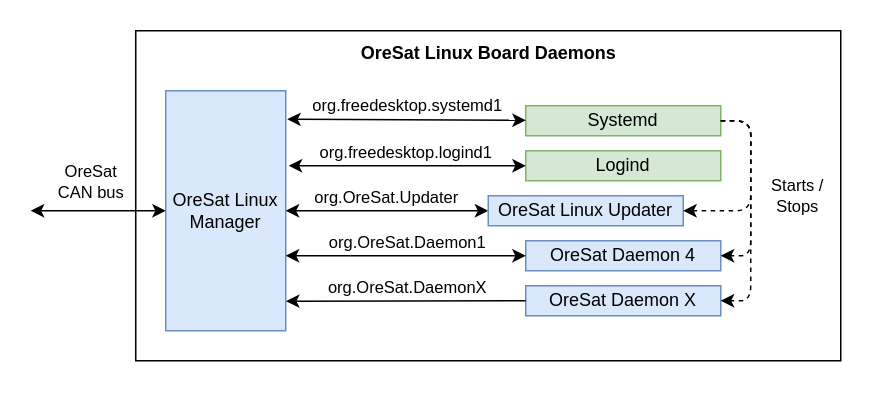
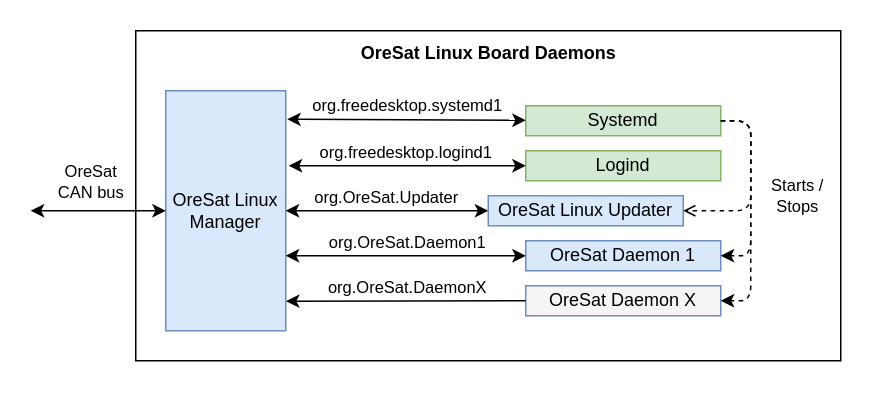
(695, 211) -> (692, 211)
(623, 256) -> (623, 256)
(623, 301) -> (623, 301)
